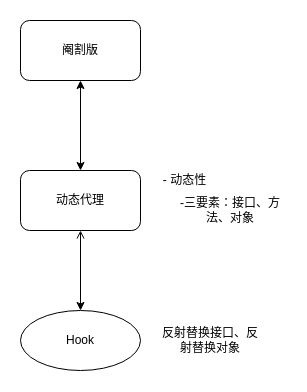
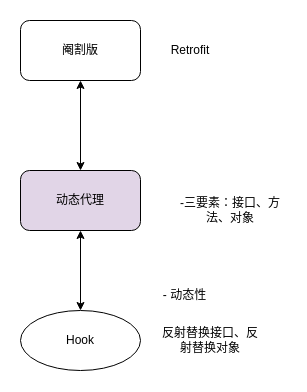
none -> (191, 51)
(185, 181) -> (185, 296)
(81, 201) -> (81, 201)
(81, 236) -> (81, 238)
